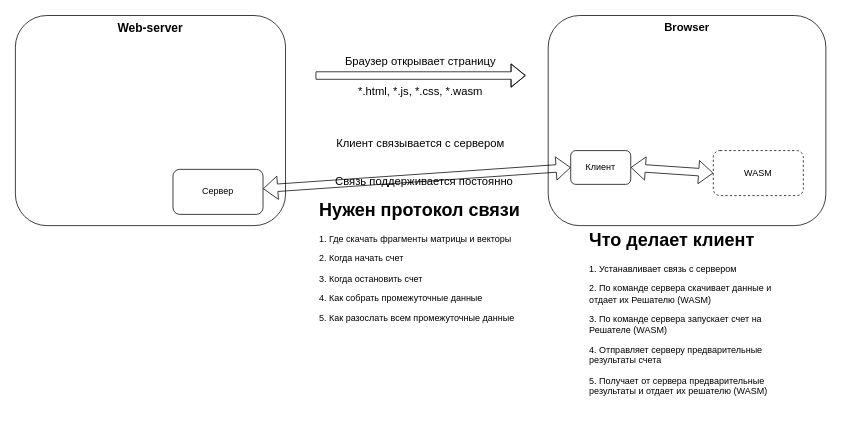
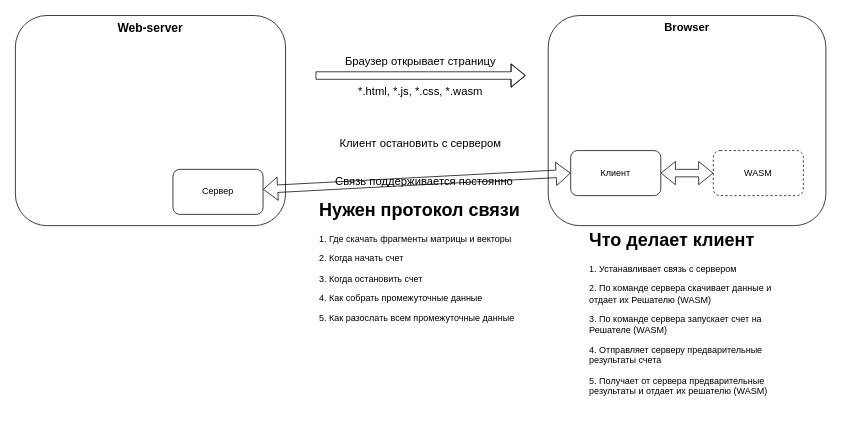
(420, 143) -> (420, 143)
(600, 167) -> (615, 173)
